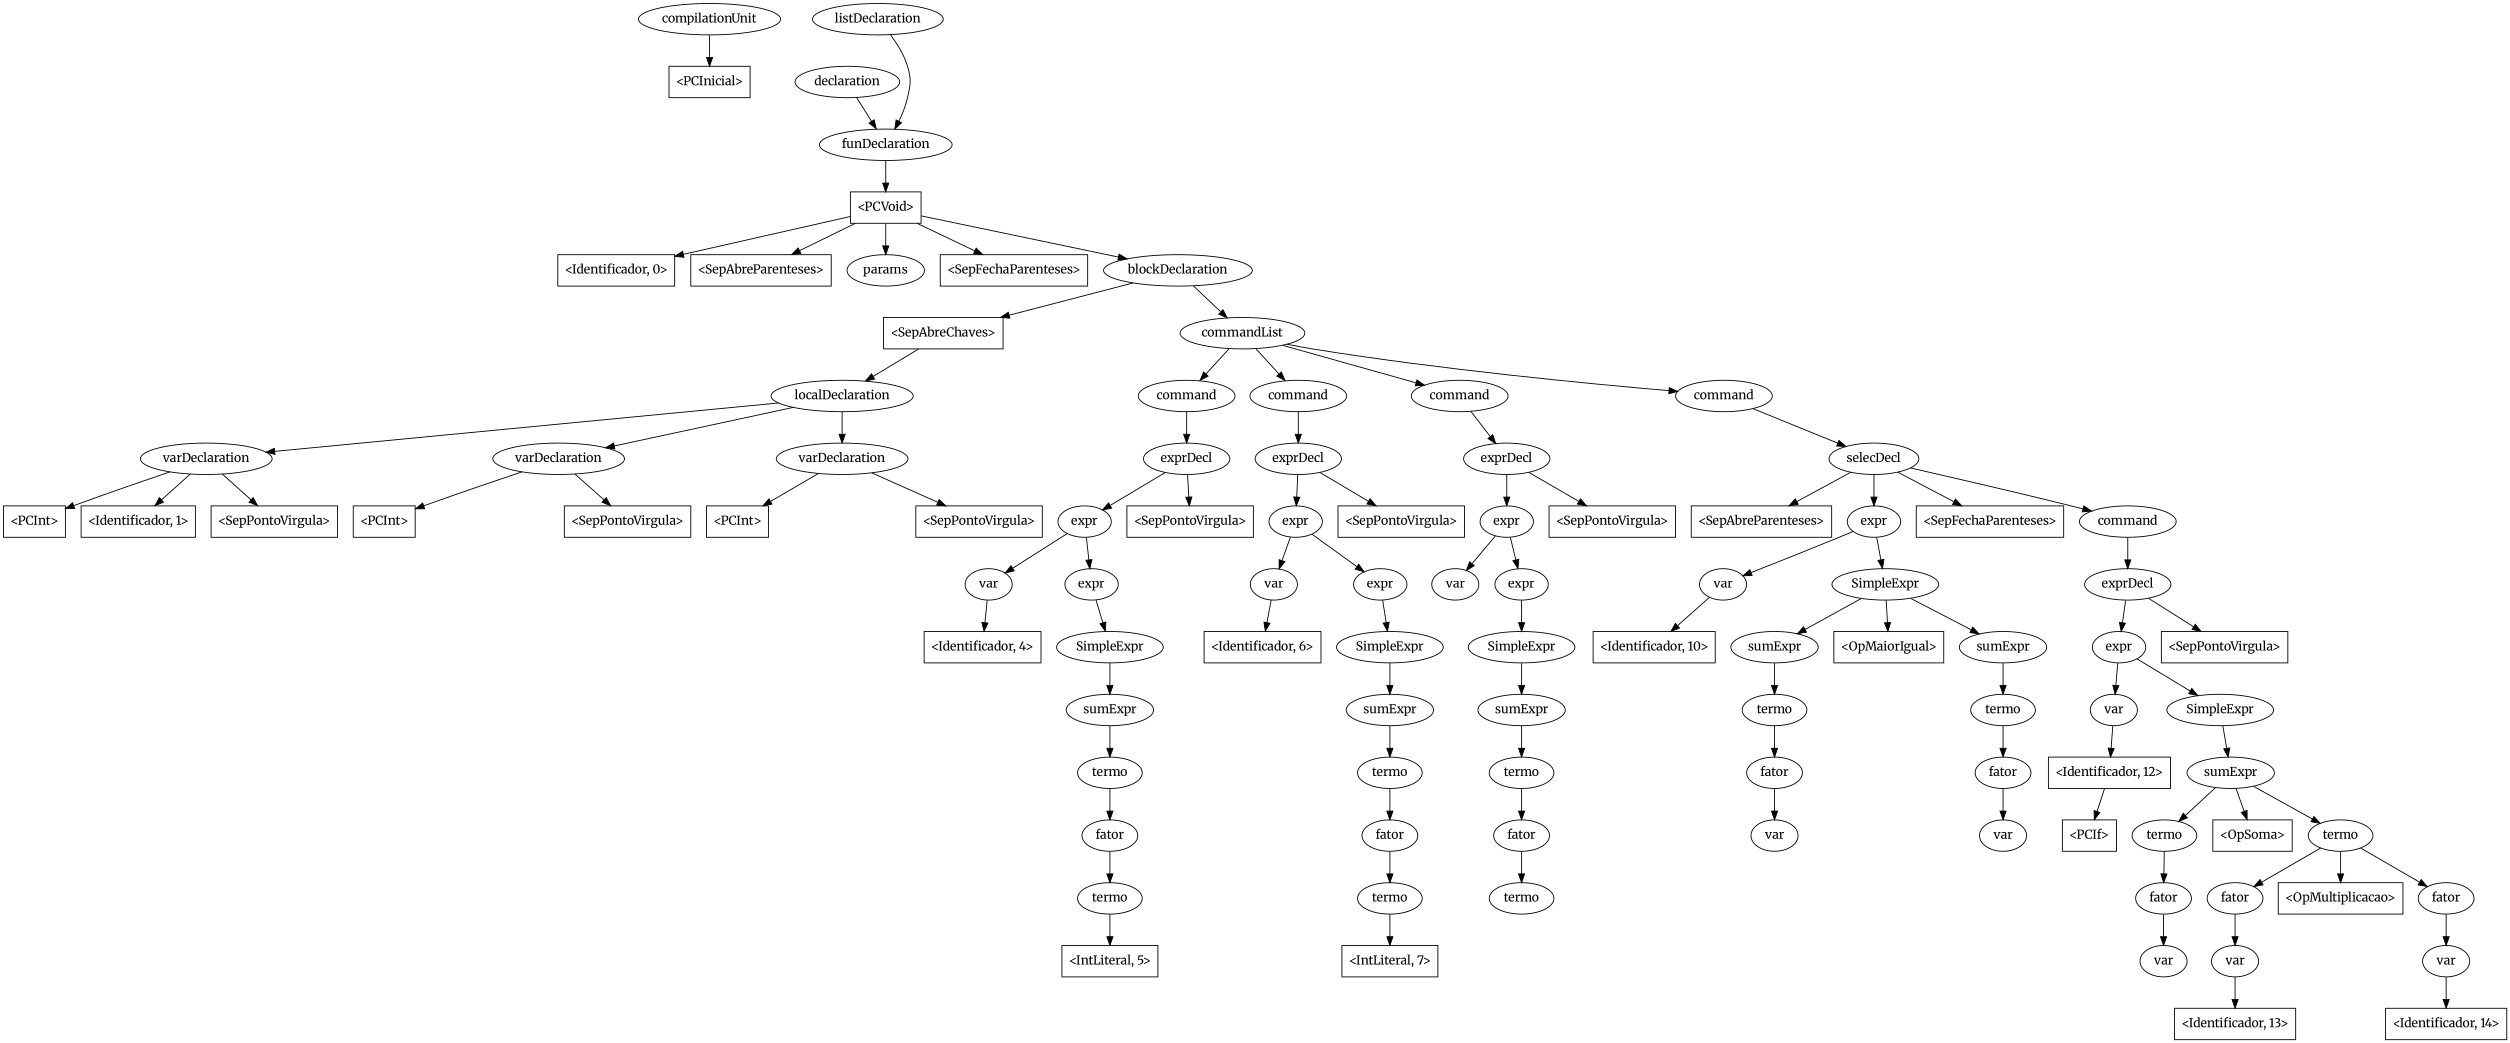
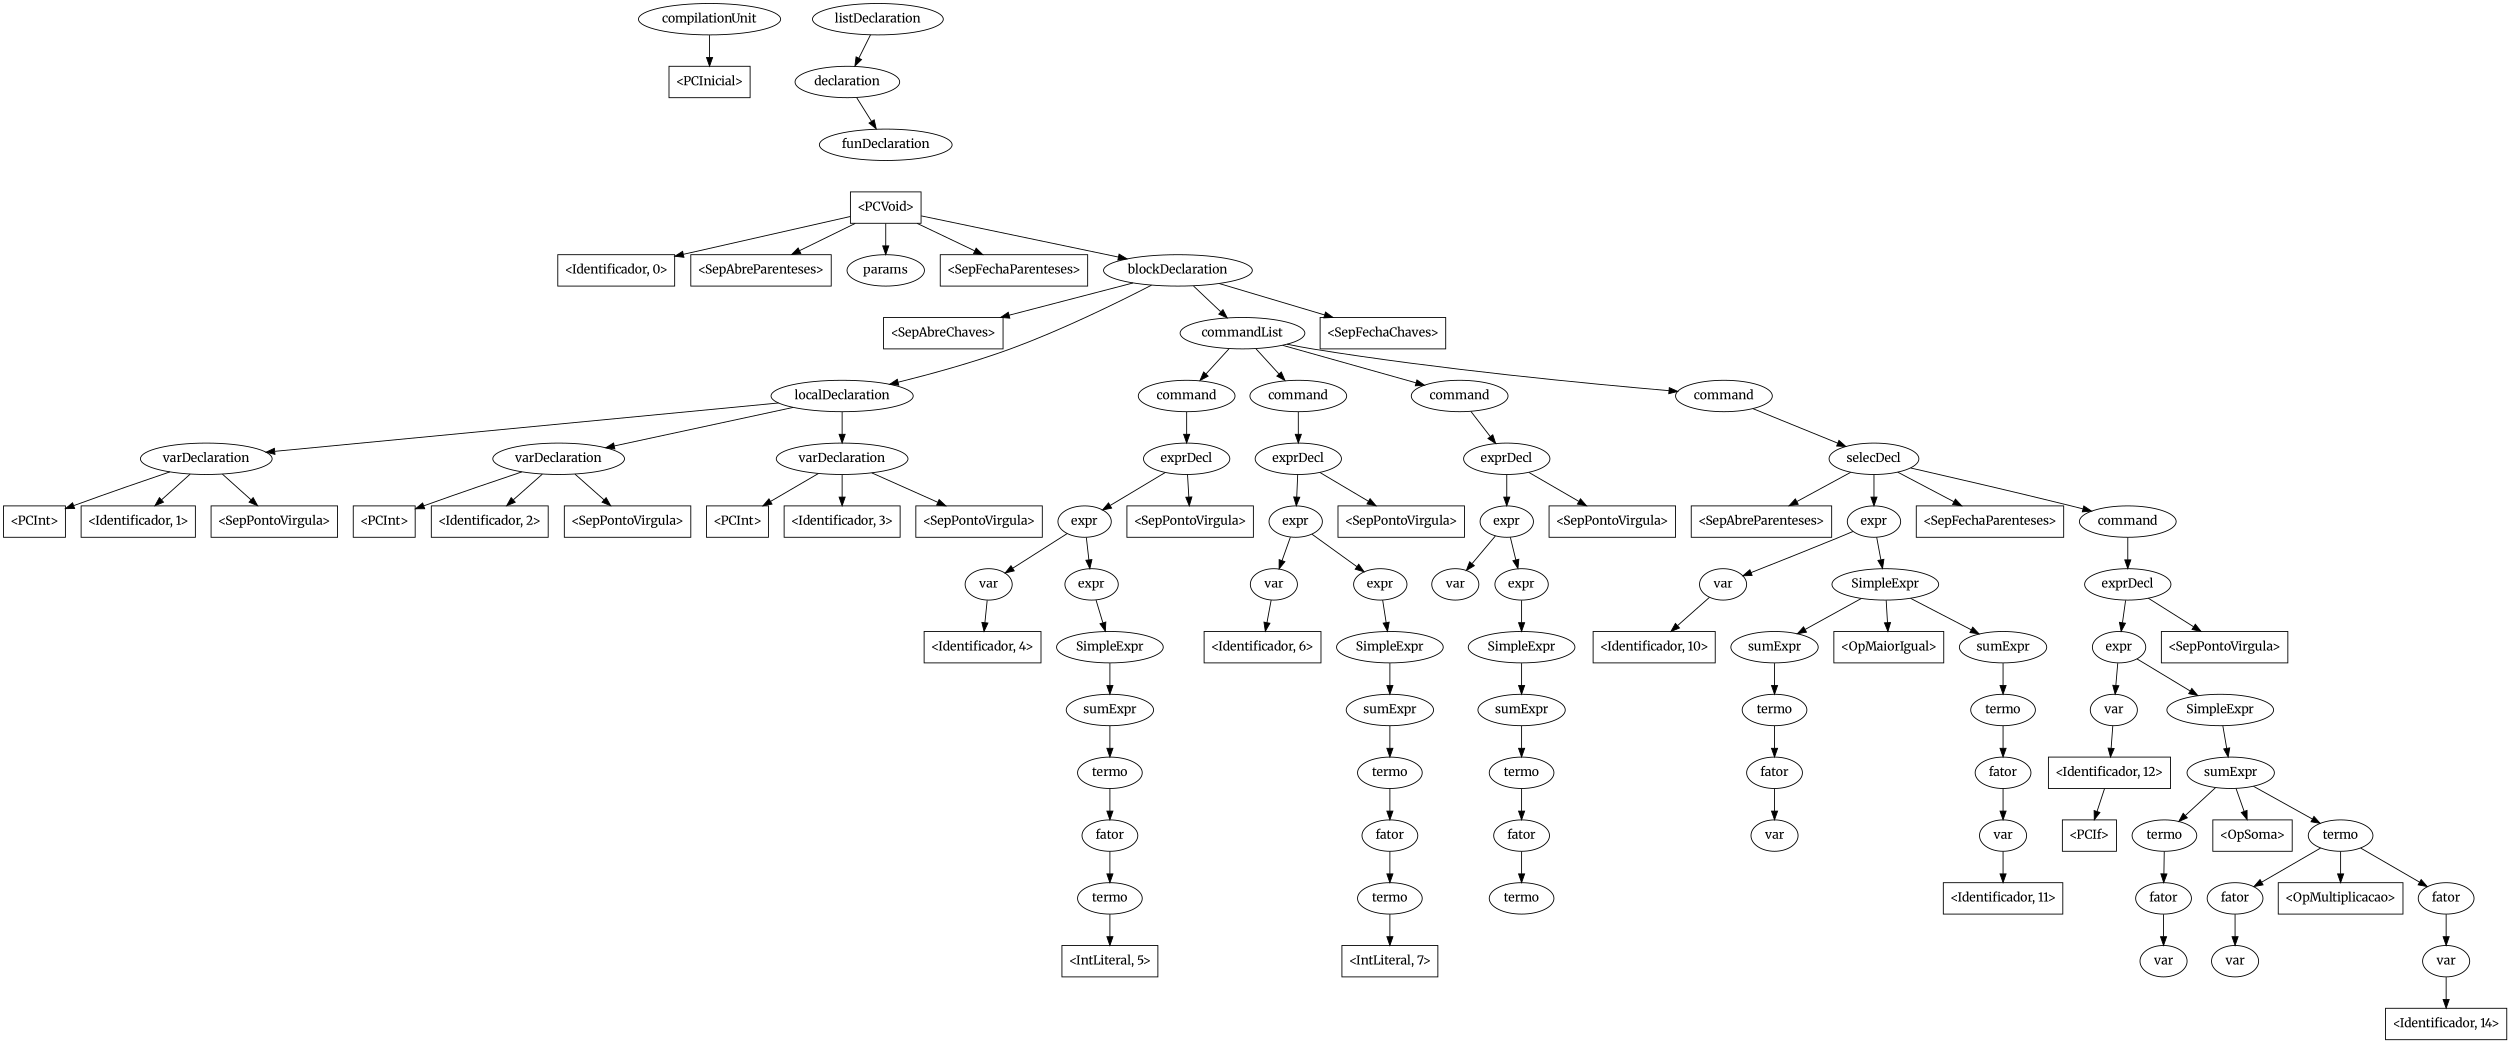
(910, 77) -> (865, 47)
(886, 172) -> none
none -> (1383, 333)
(896, 363) -> (1028, 342)
none -> (490, 522)
none -> (842, 522)
none -> (2003, 898)
(2235, 1024) -> none
